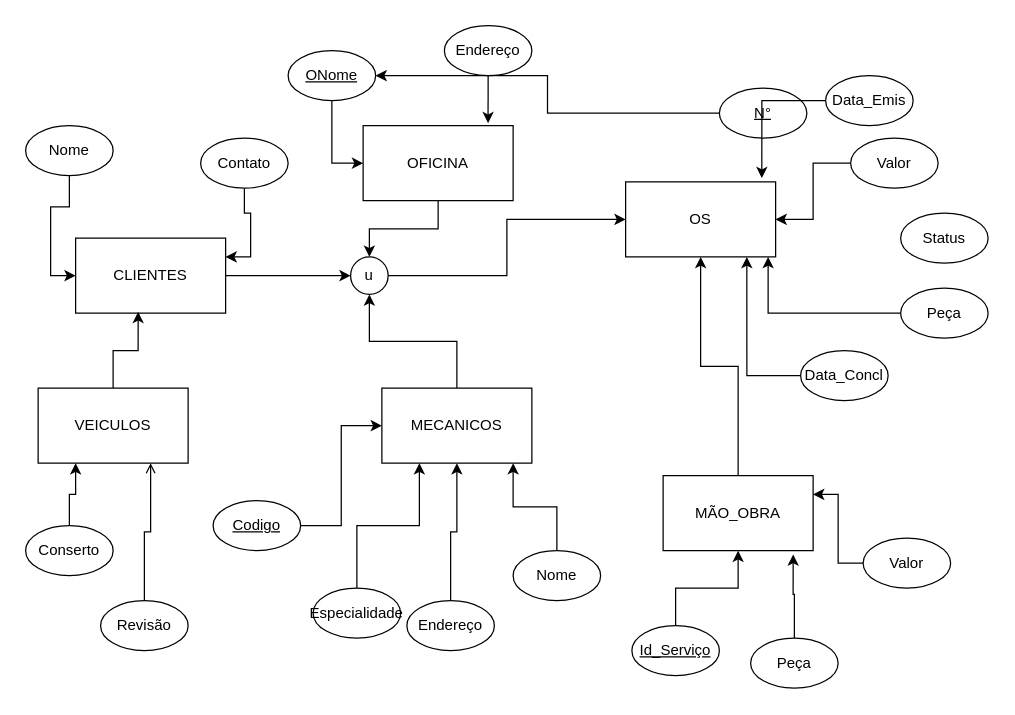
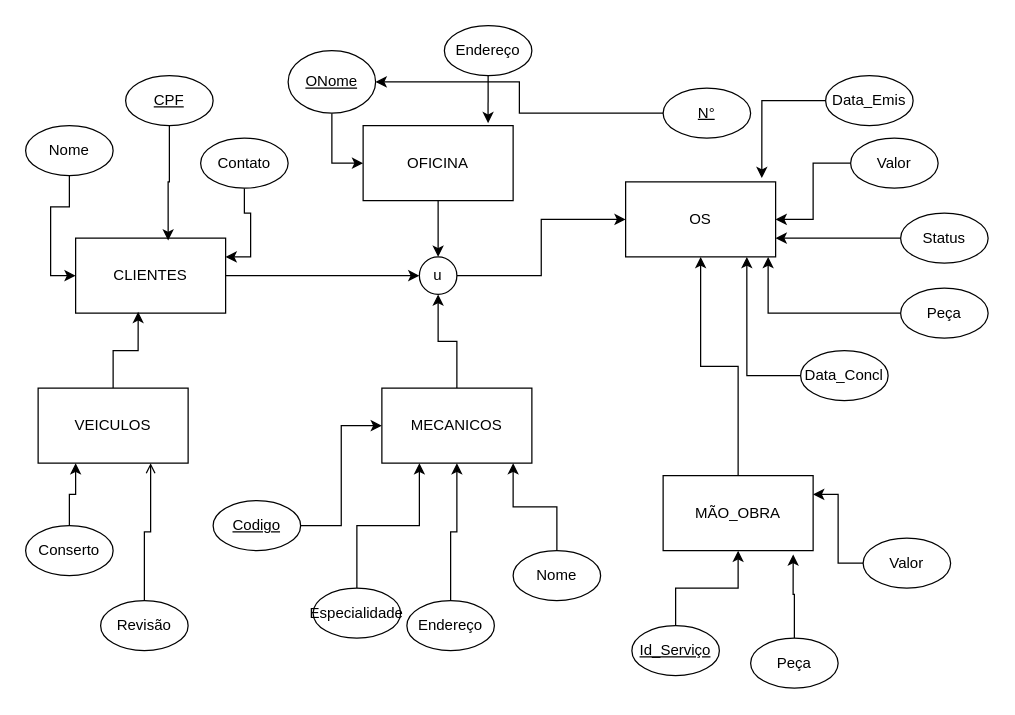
(332, 76) -> (332, 82)
none -> (169, 101)
(763, 113) -> (707, 113)
none -> (169, 179)
none -> (843, 238)
(369, 276) -> (438, 276)
